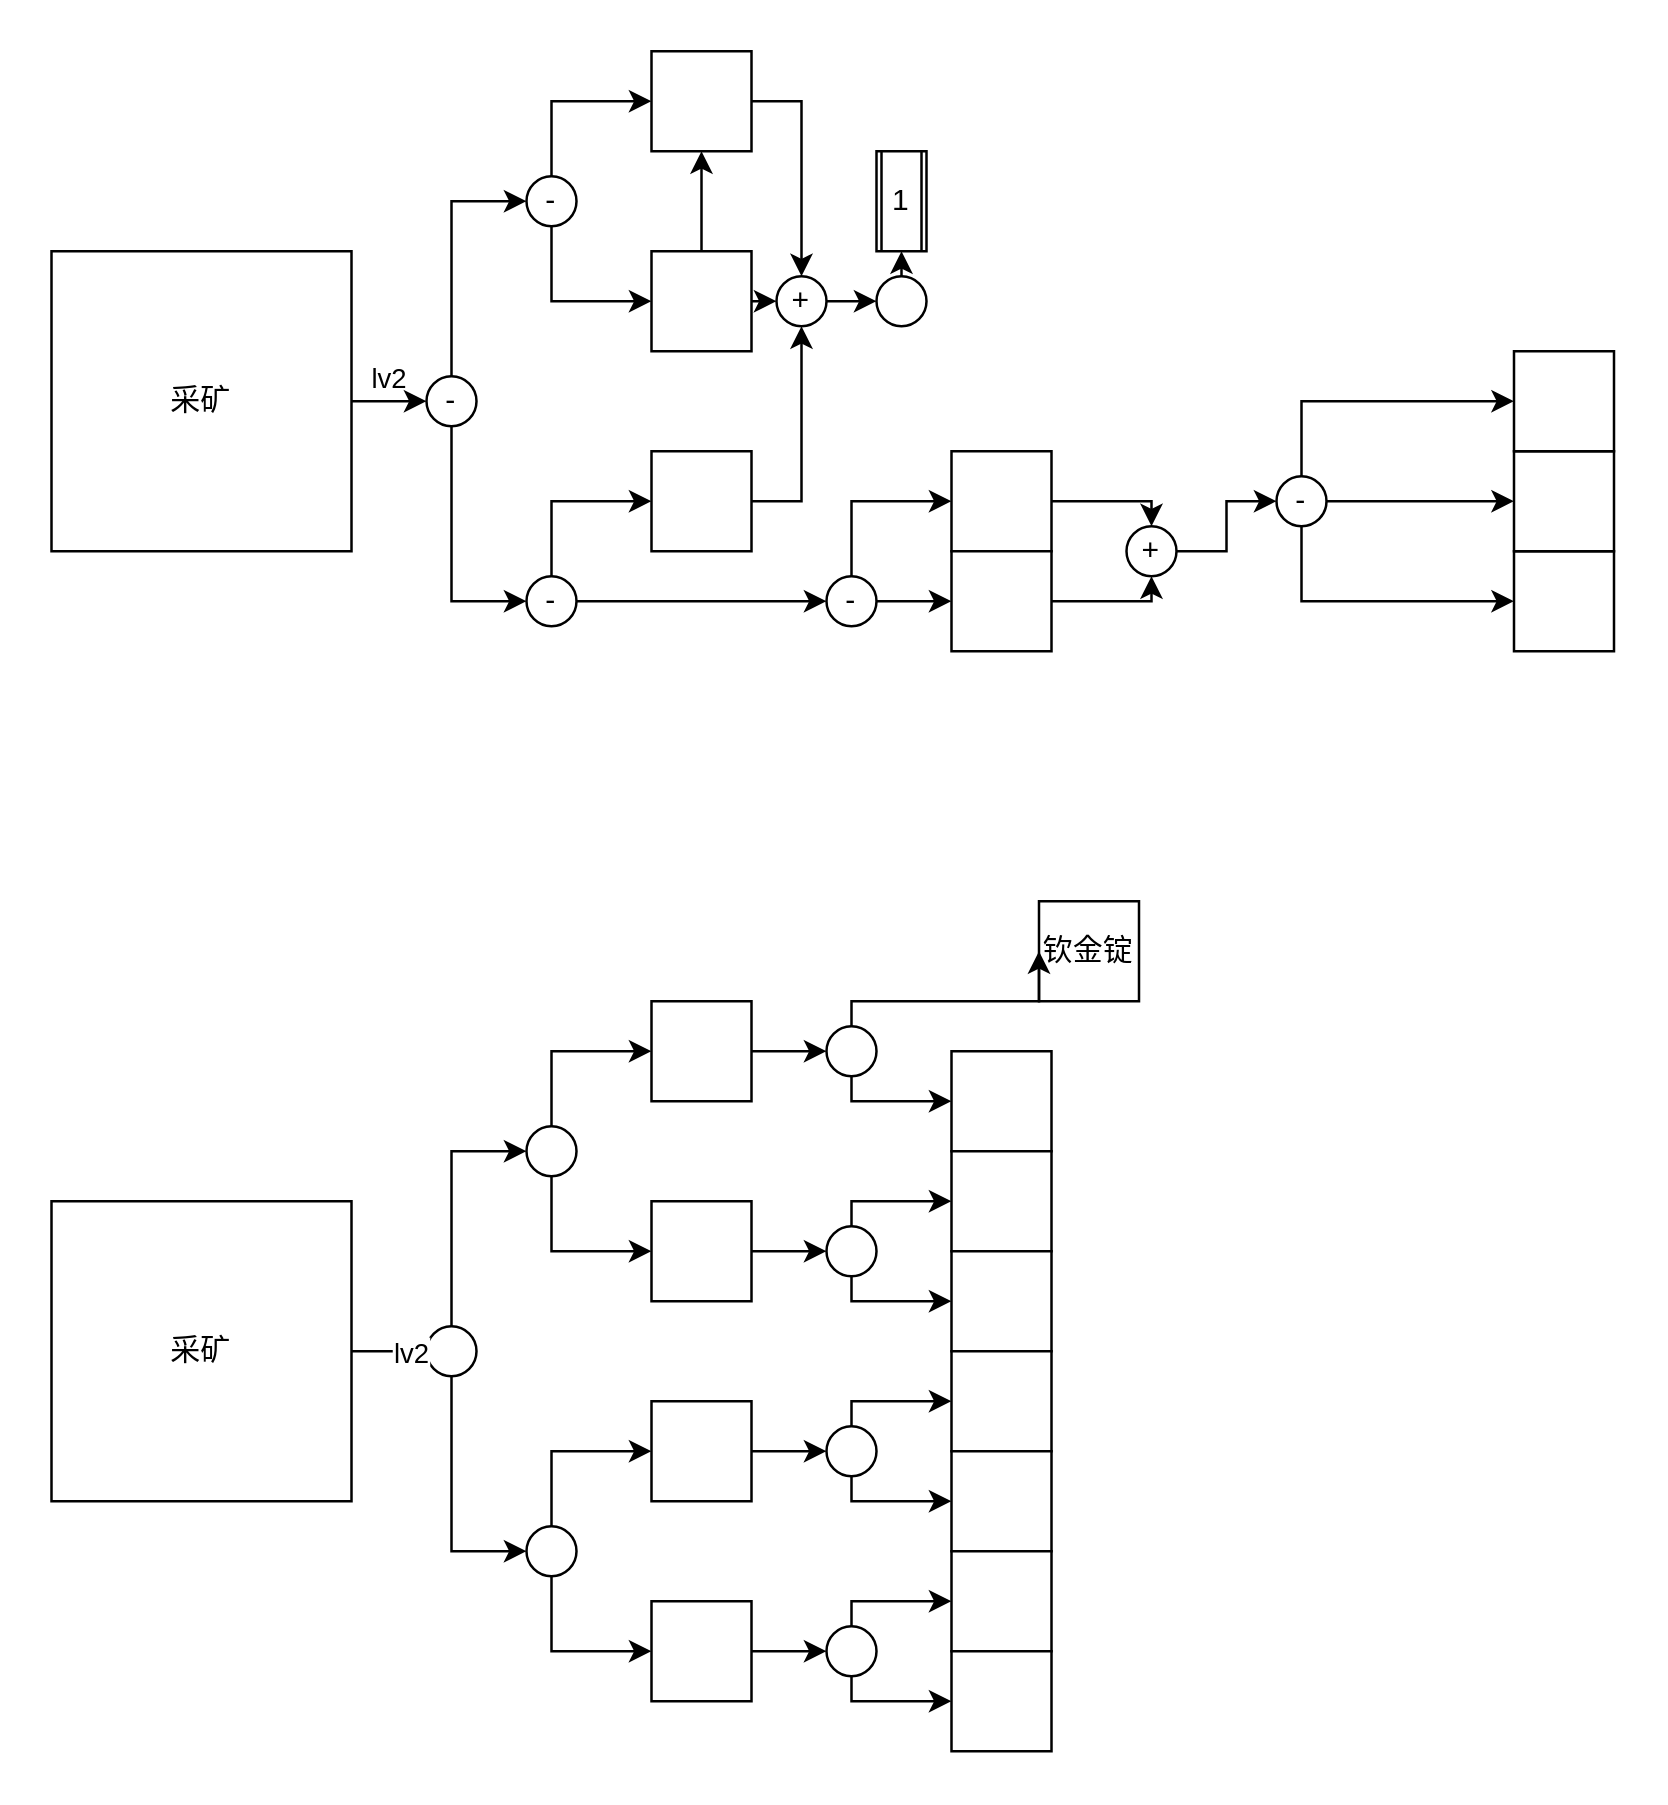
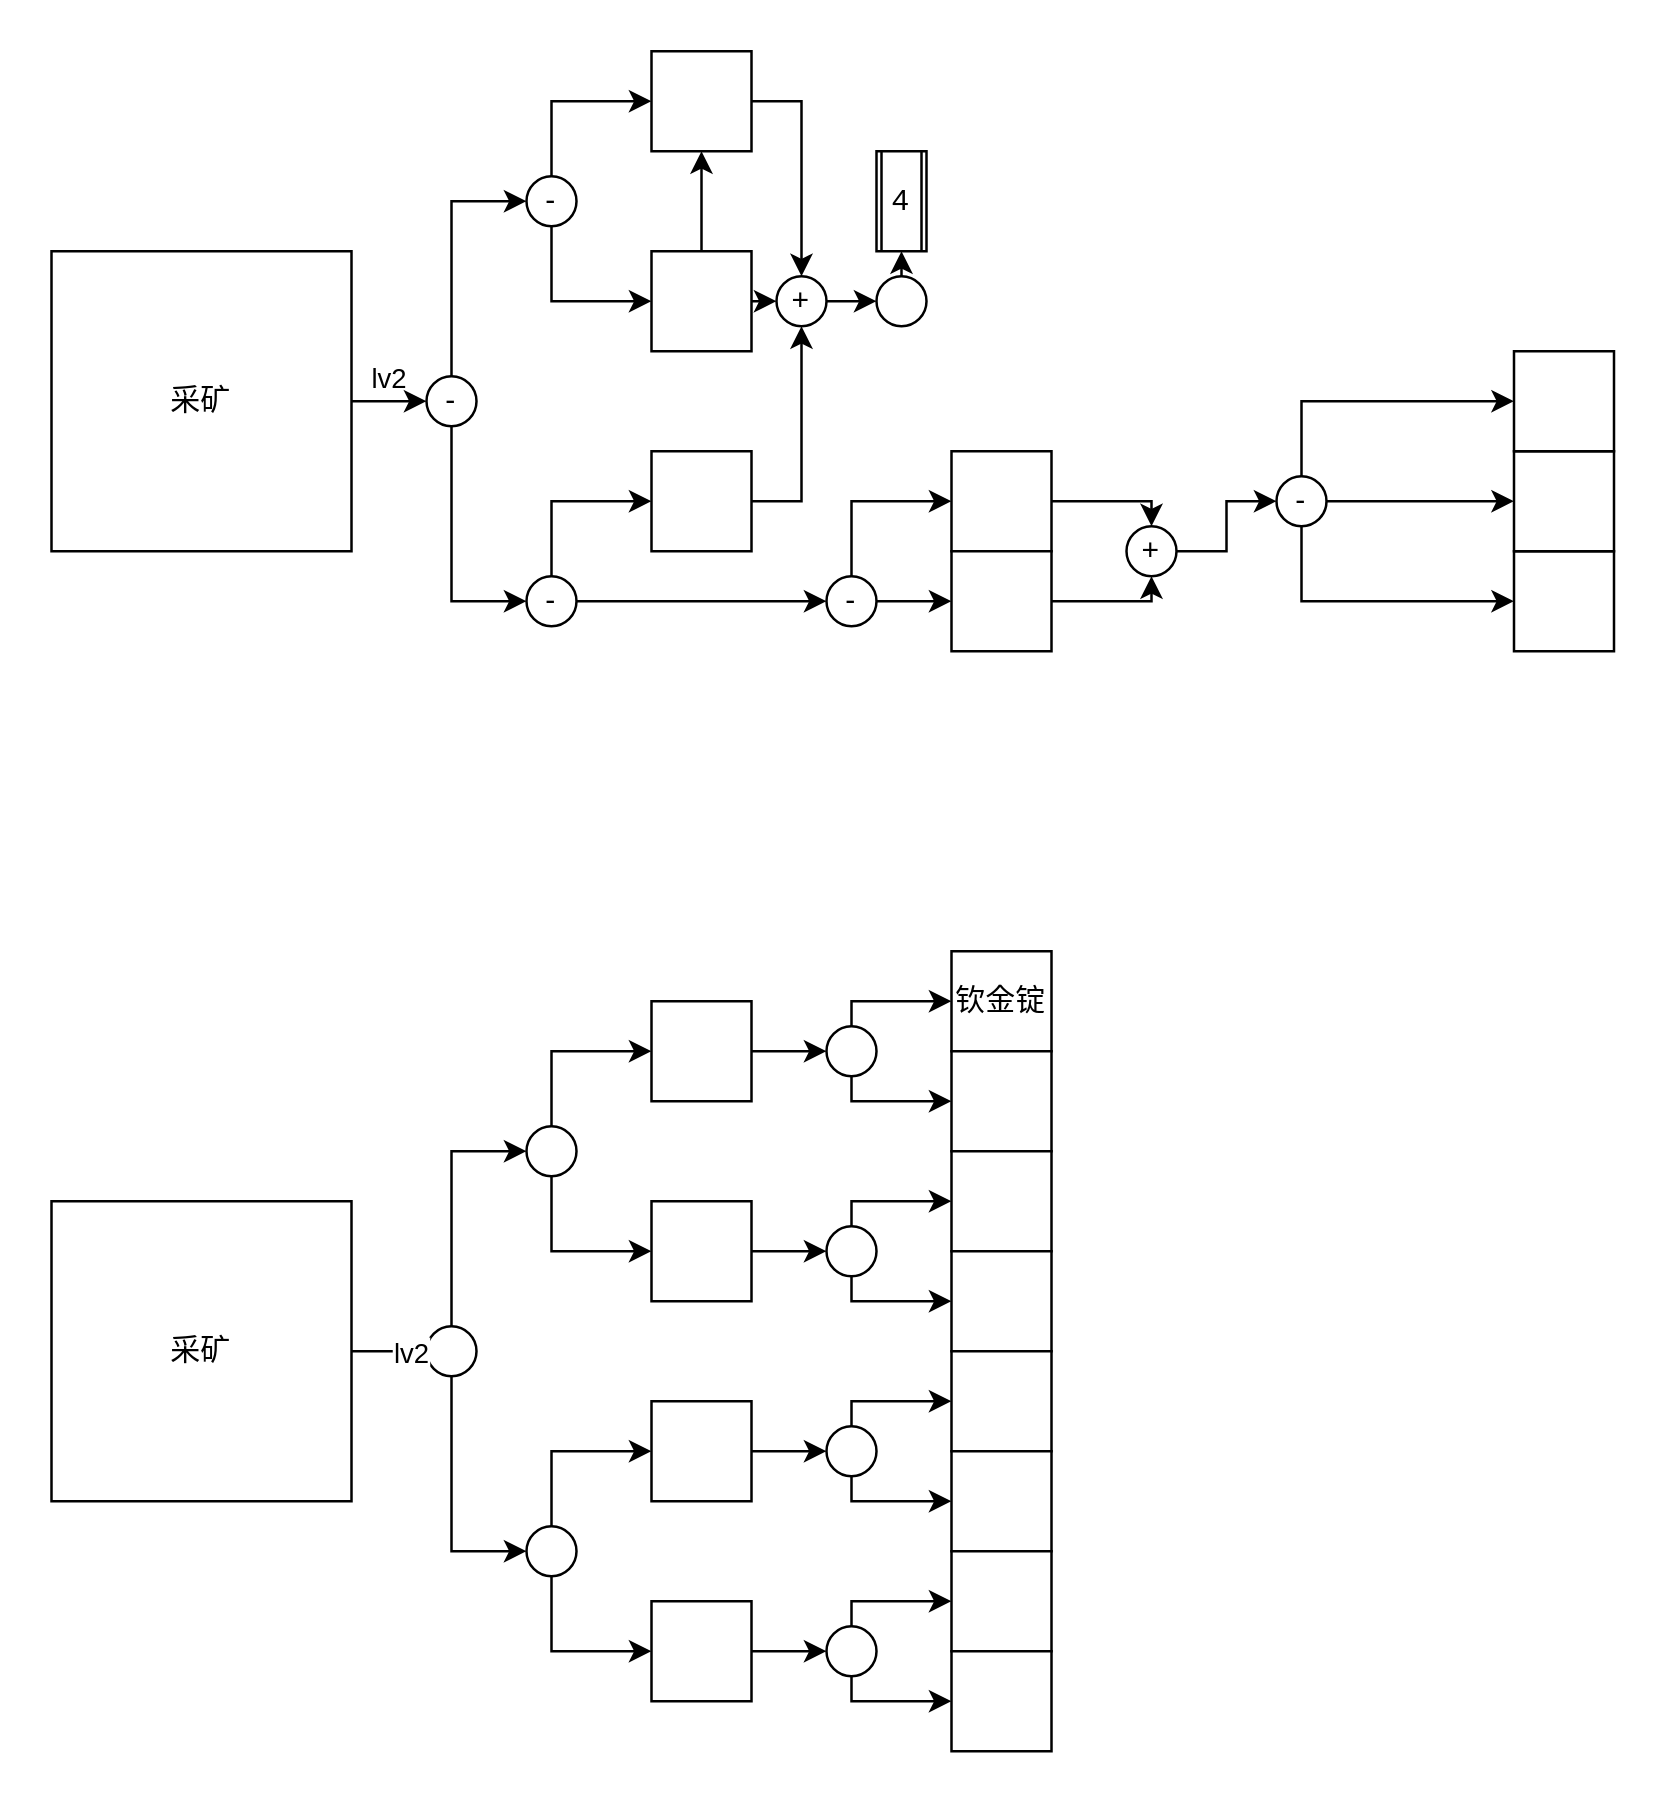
(901, 201) -> (901, 201)
(1089, 951) -> (1001, 1001)
